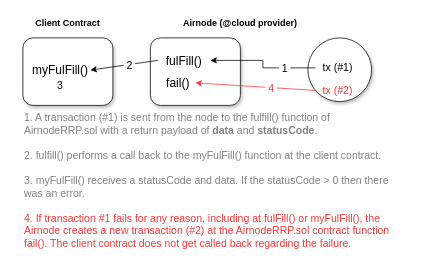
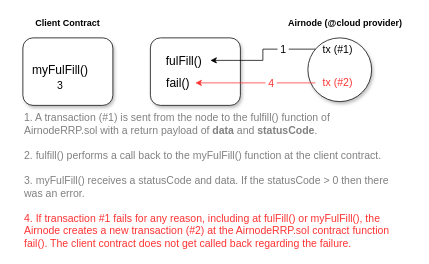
(240, 23) -> (345, 23)
(127, 65) -> none
(338, 68) -> (338, 49)
(338, 90) -> (338, 83)
